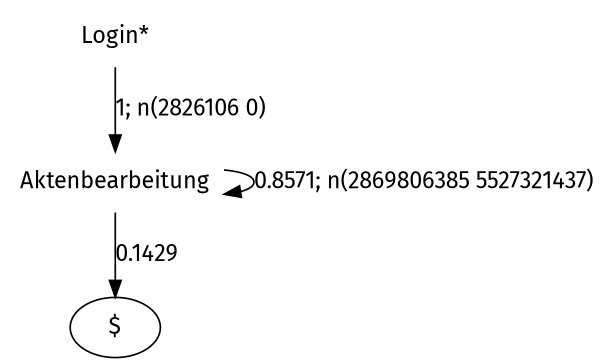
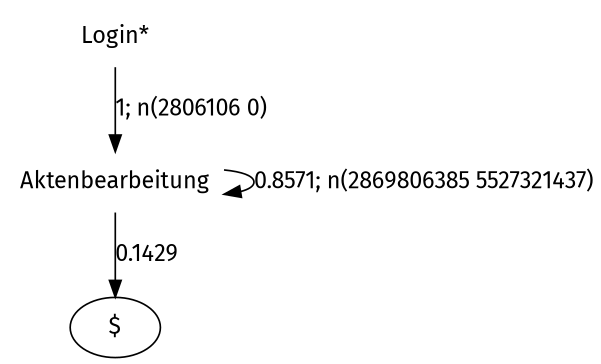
(191, 109) -> (191, 109)
